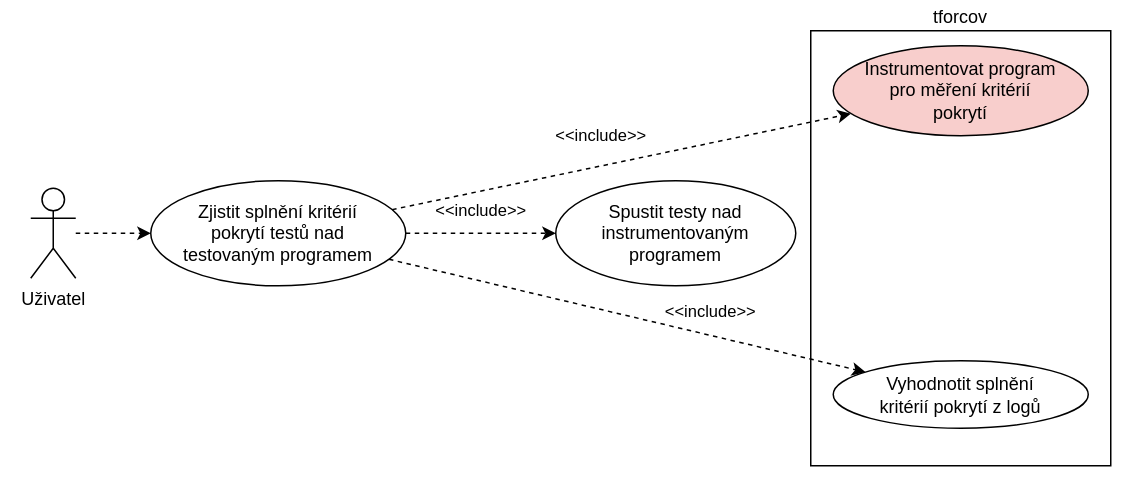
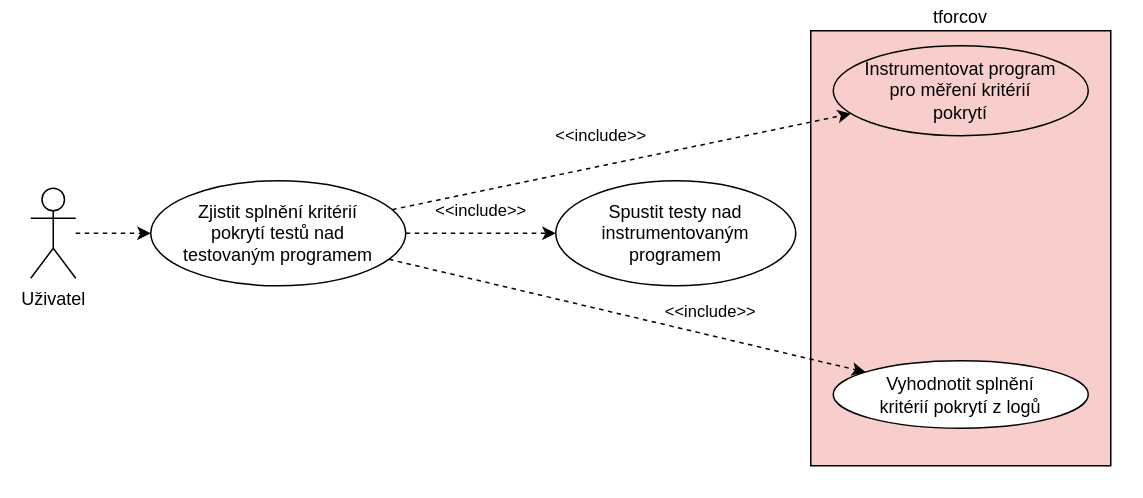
(961, 248) -> (961, 248)
